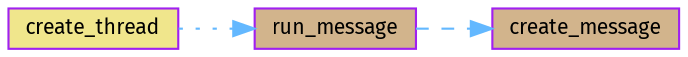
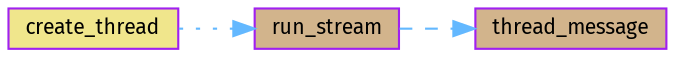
(335, 29) -> (327, 29)
(586, 29) -> (571, 29)
